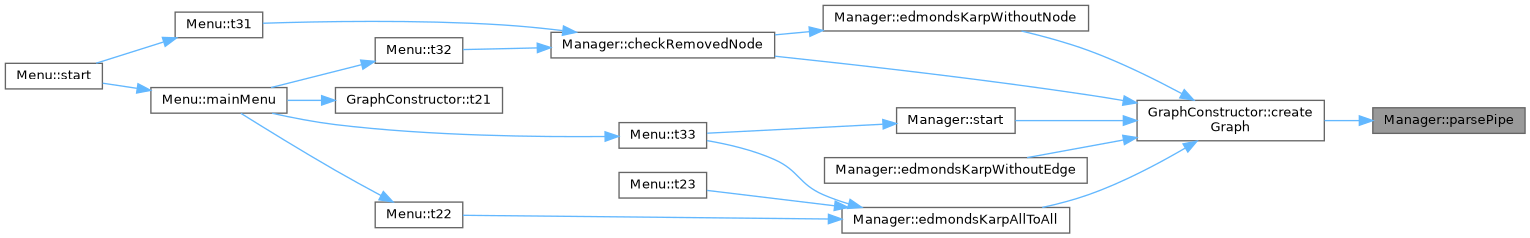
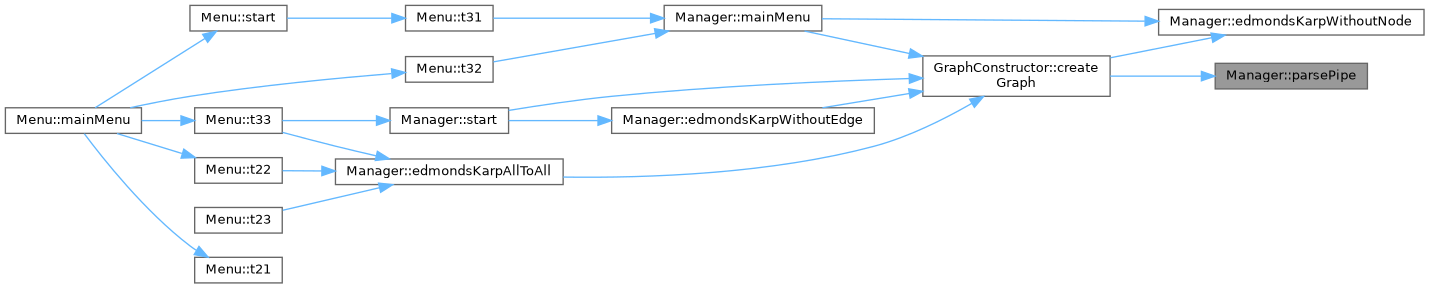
(663, 45) -> (743, 18)
(1104, 56) -> (1161, 48)
(120, 86) -> (150, 73)
(419, 100) -> (238, 270)
none -> (553, 121)
